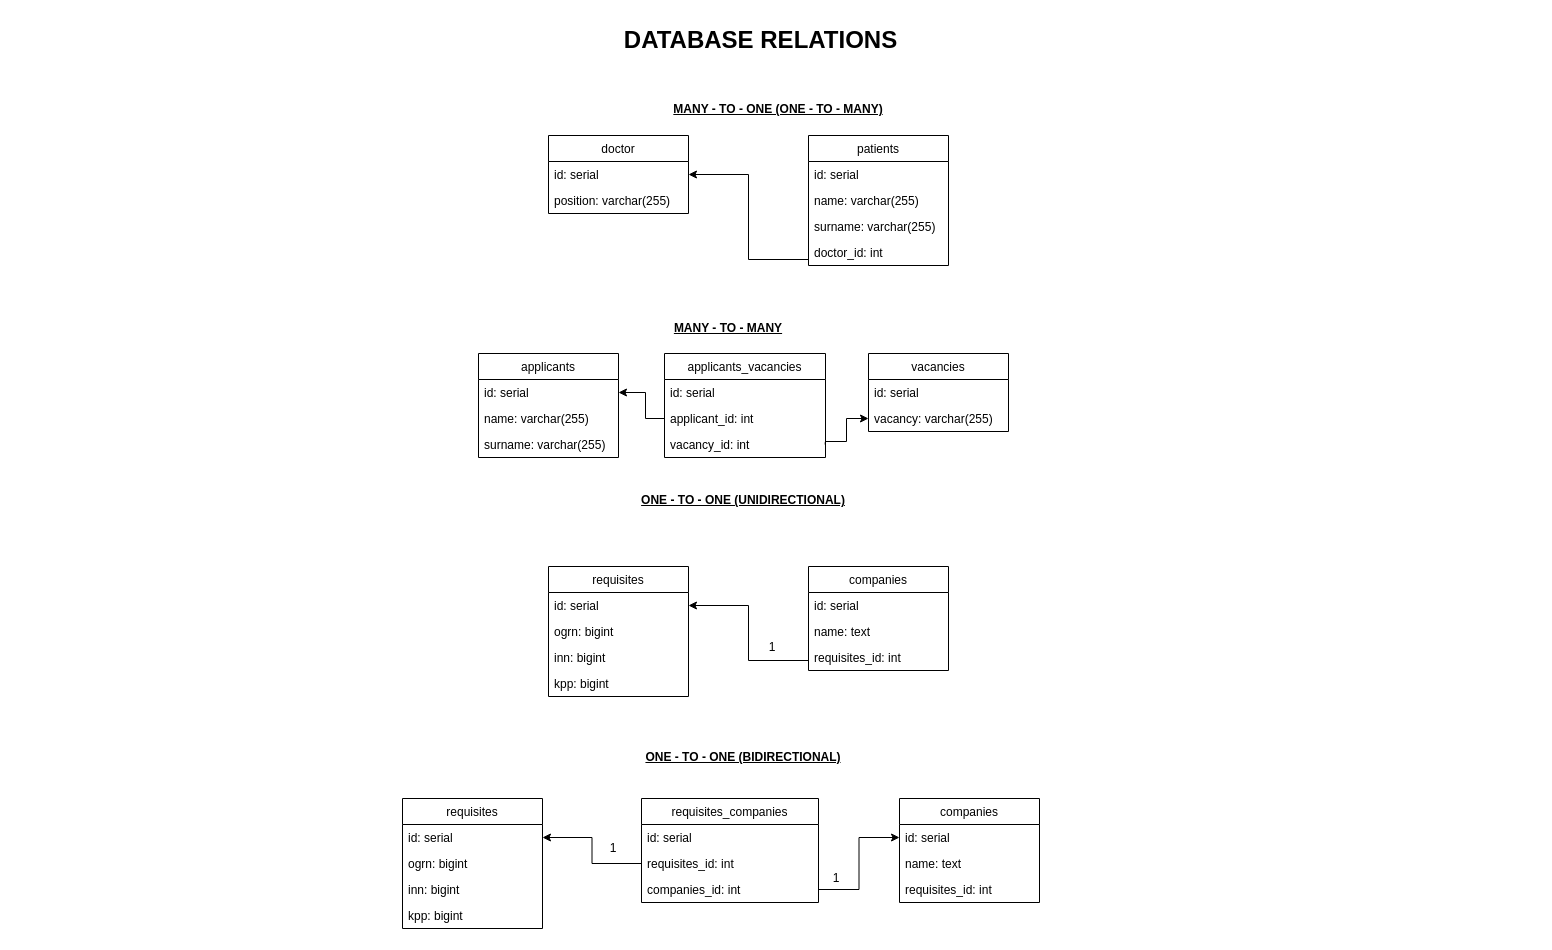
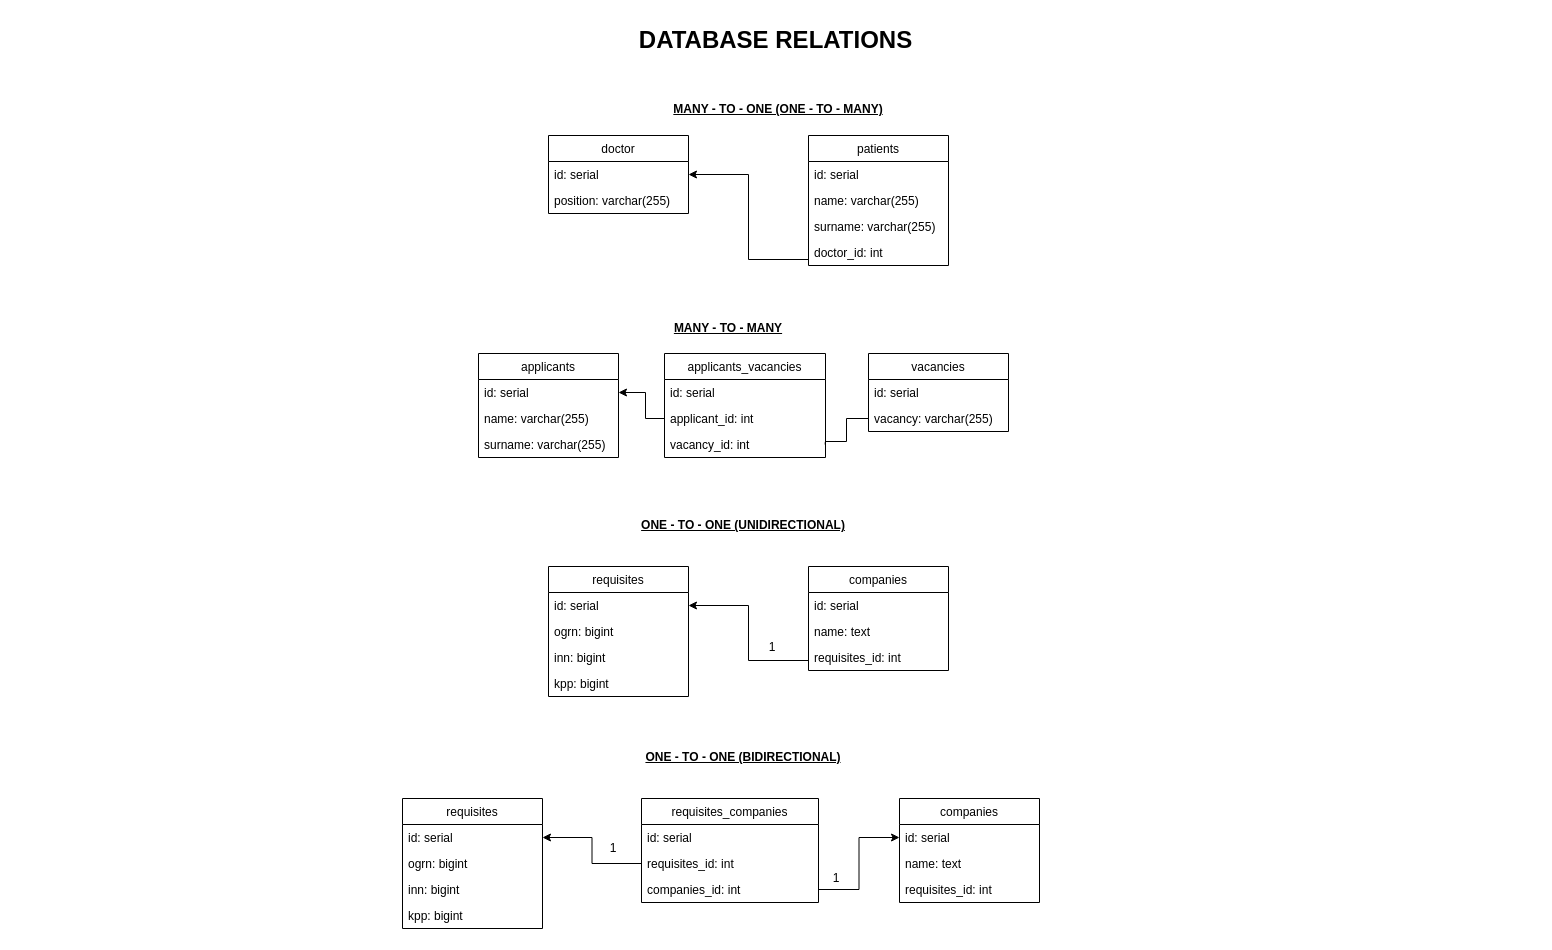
(761, 41) -> (776, 41)
(860, 419) -> (863, 419)
(744, 501) -> (744, 526)
